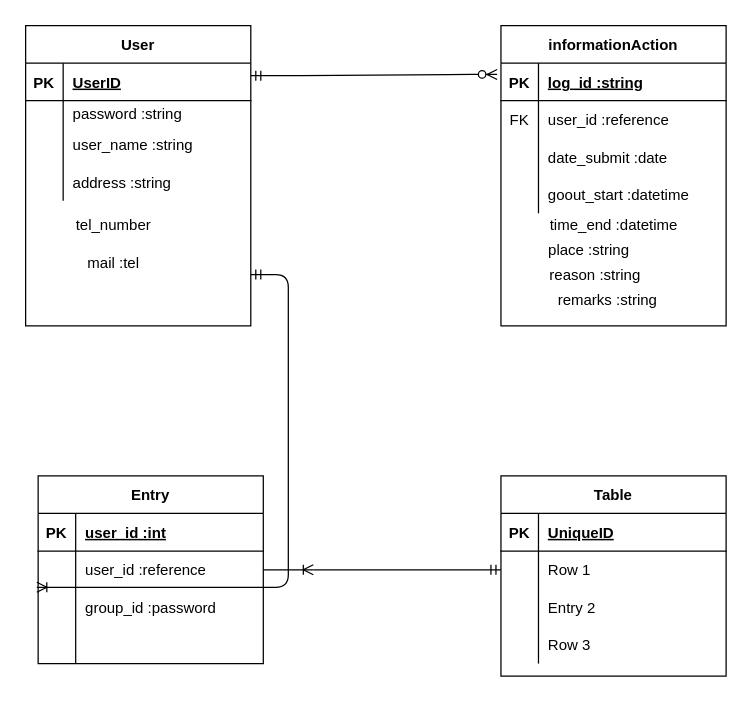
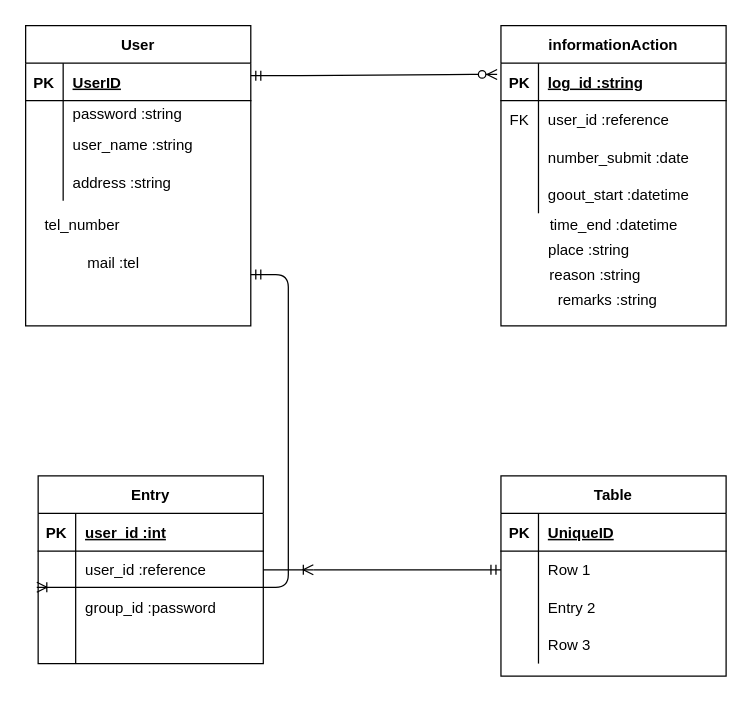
(613, 158) -> (621, 158)
(113, 226) -> (82, 226)
